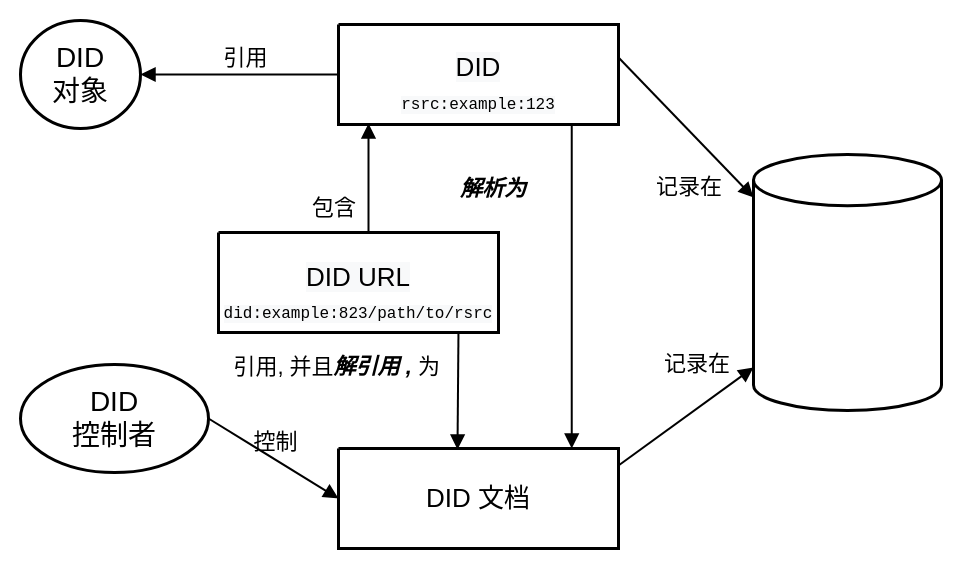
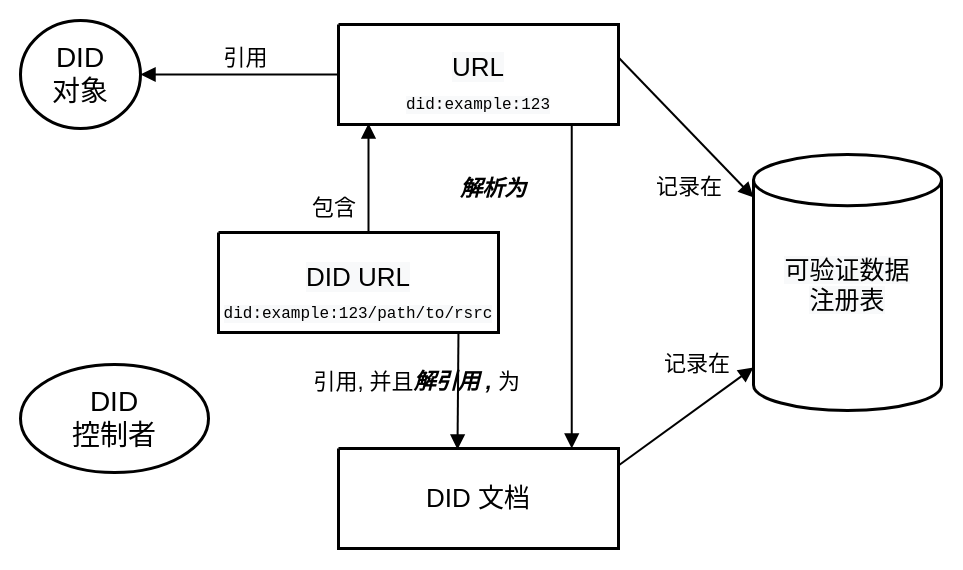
(479, 68) -> (479, 68)
(479, 106) -> (479, 106)
none -> (848, 299)
(359, 315) -> (359, 315)
(335, 367) -> (415, 382)
(267, 455) -> none
